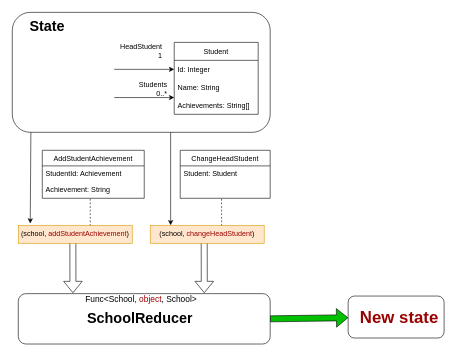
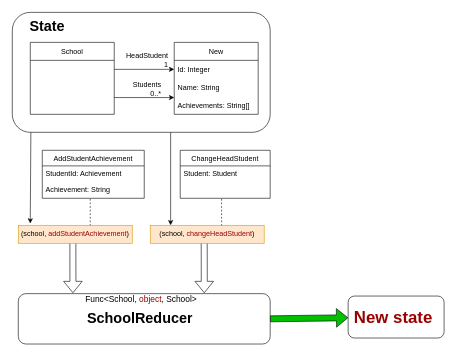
(141, 51) -> (147, 60)
(216, 52) -> (216, 52)
none -> (72, 78)
(153, 89) -> (147, 89)
(401, 319) -> (395, 319)
